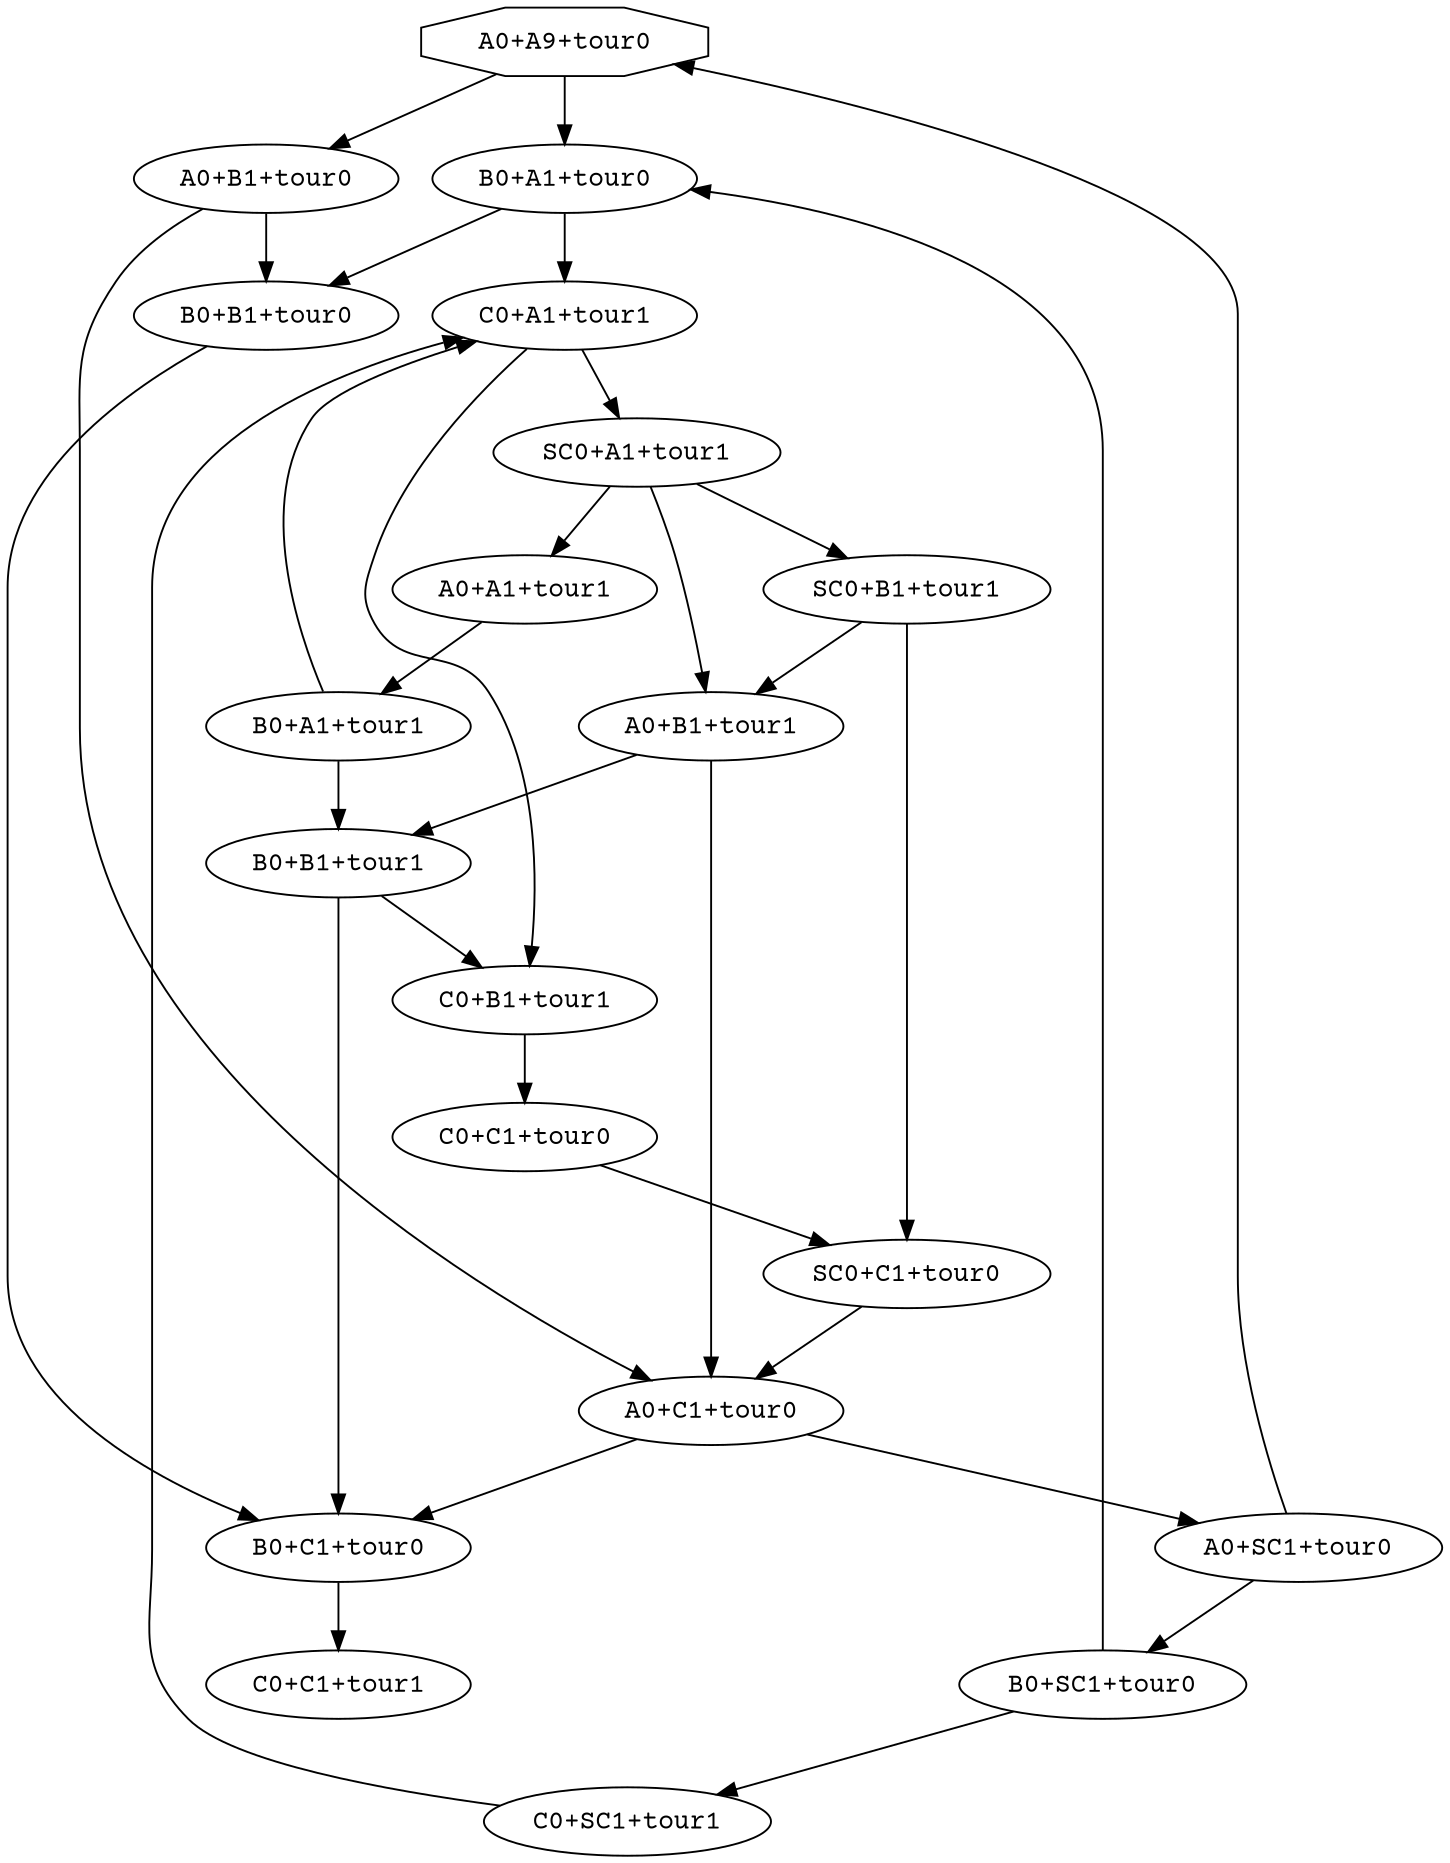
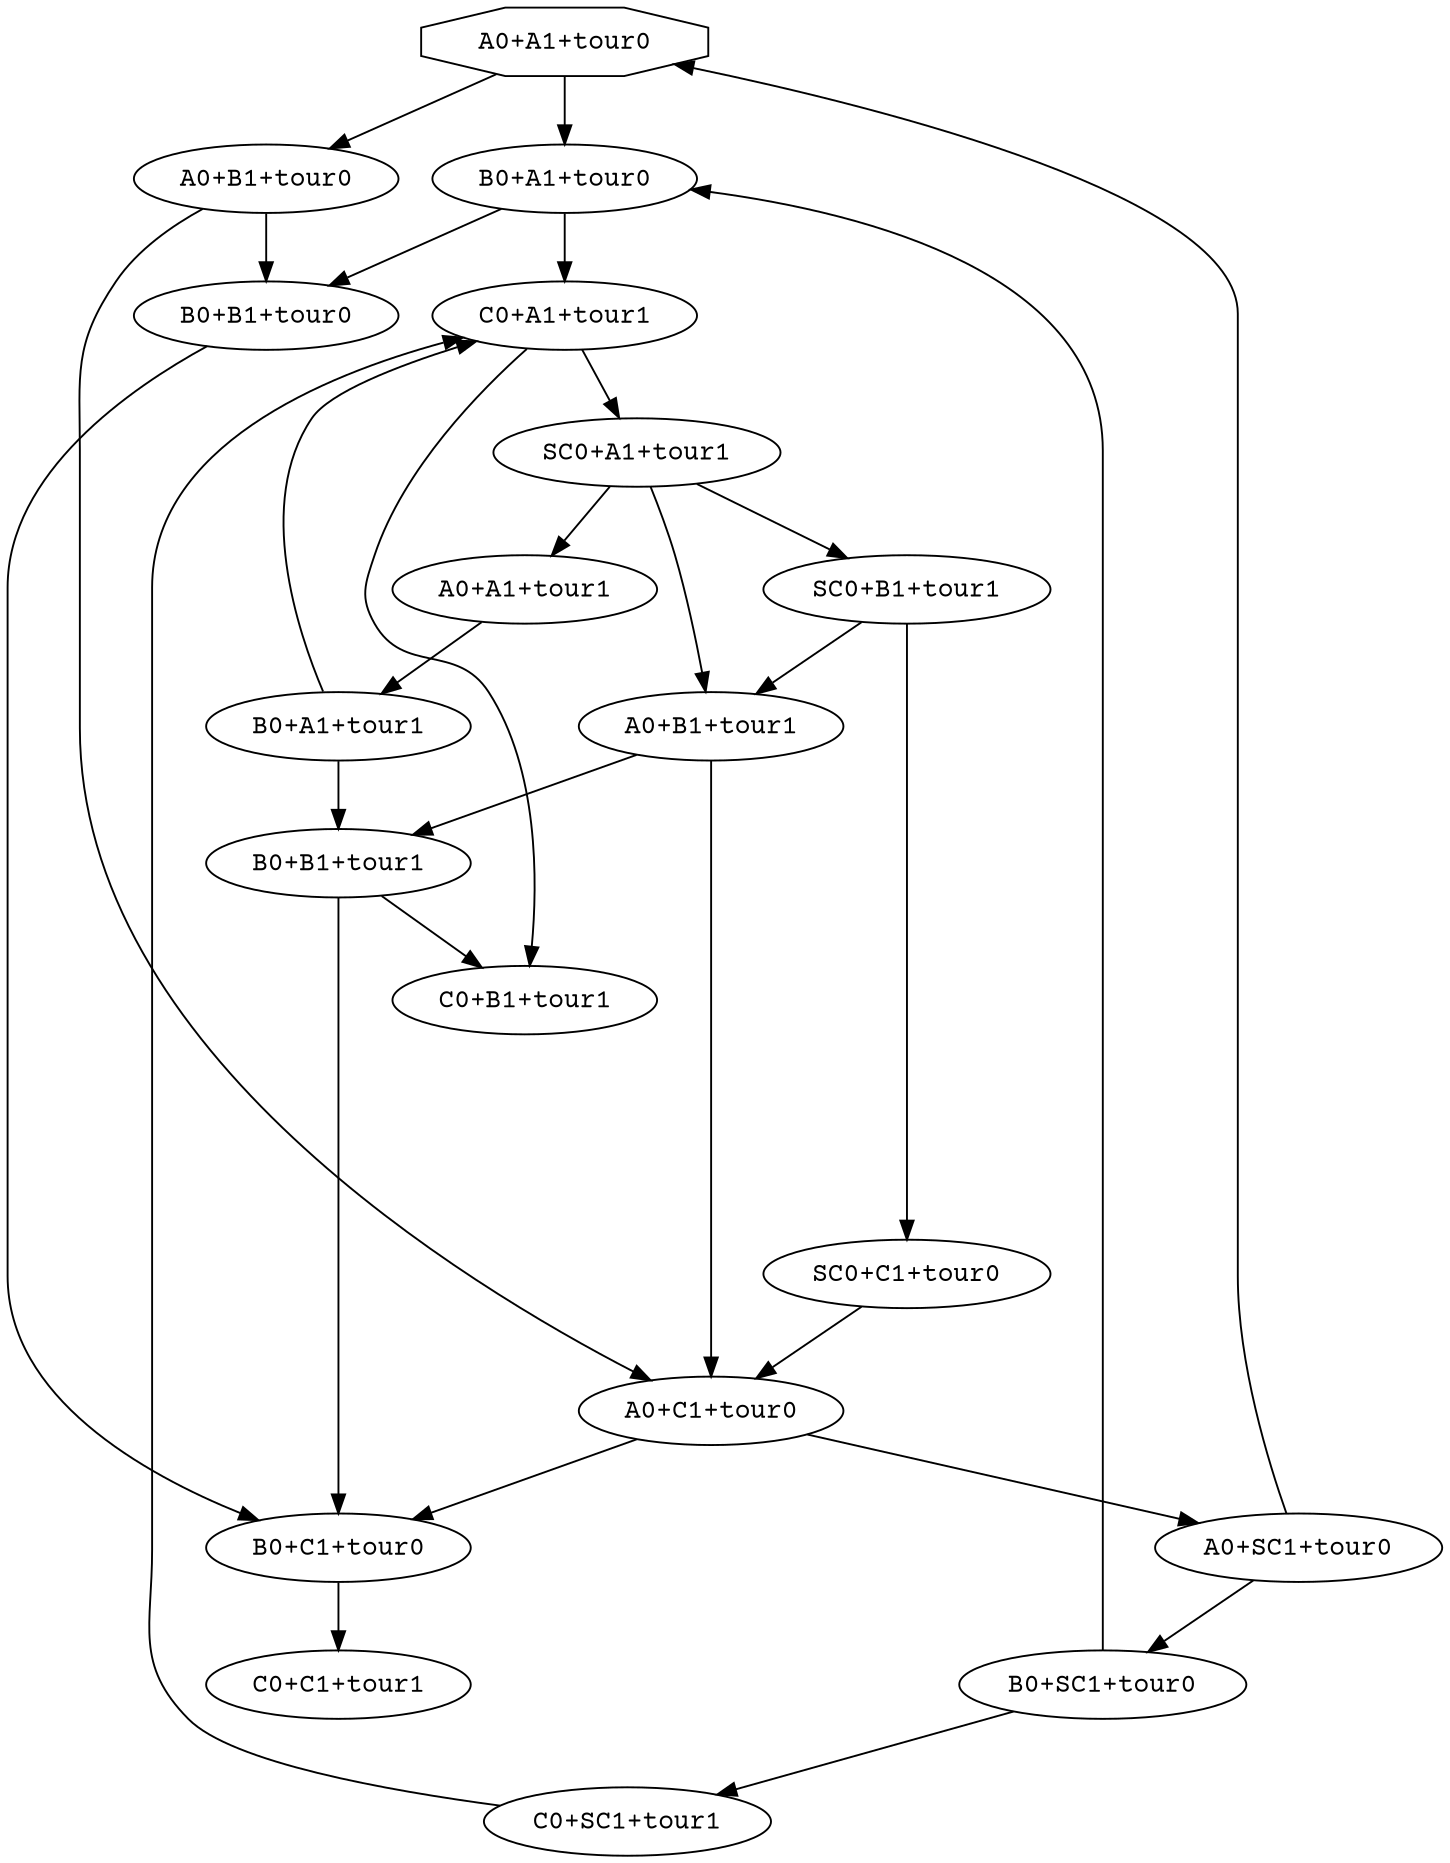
(565, 42) -> (565, 42)
(525, 1137) -> none
